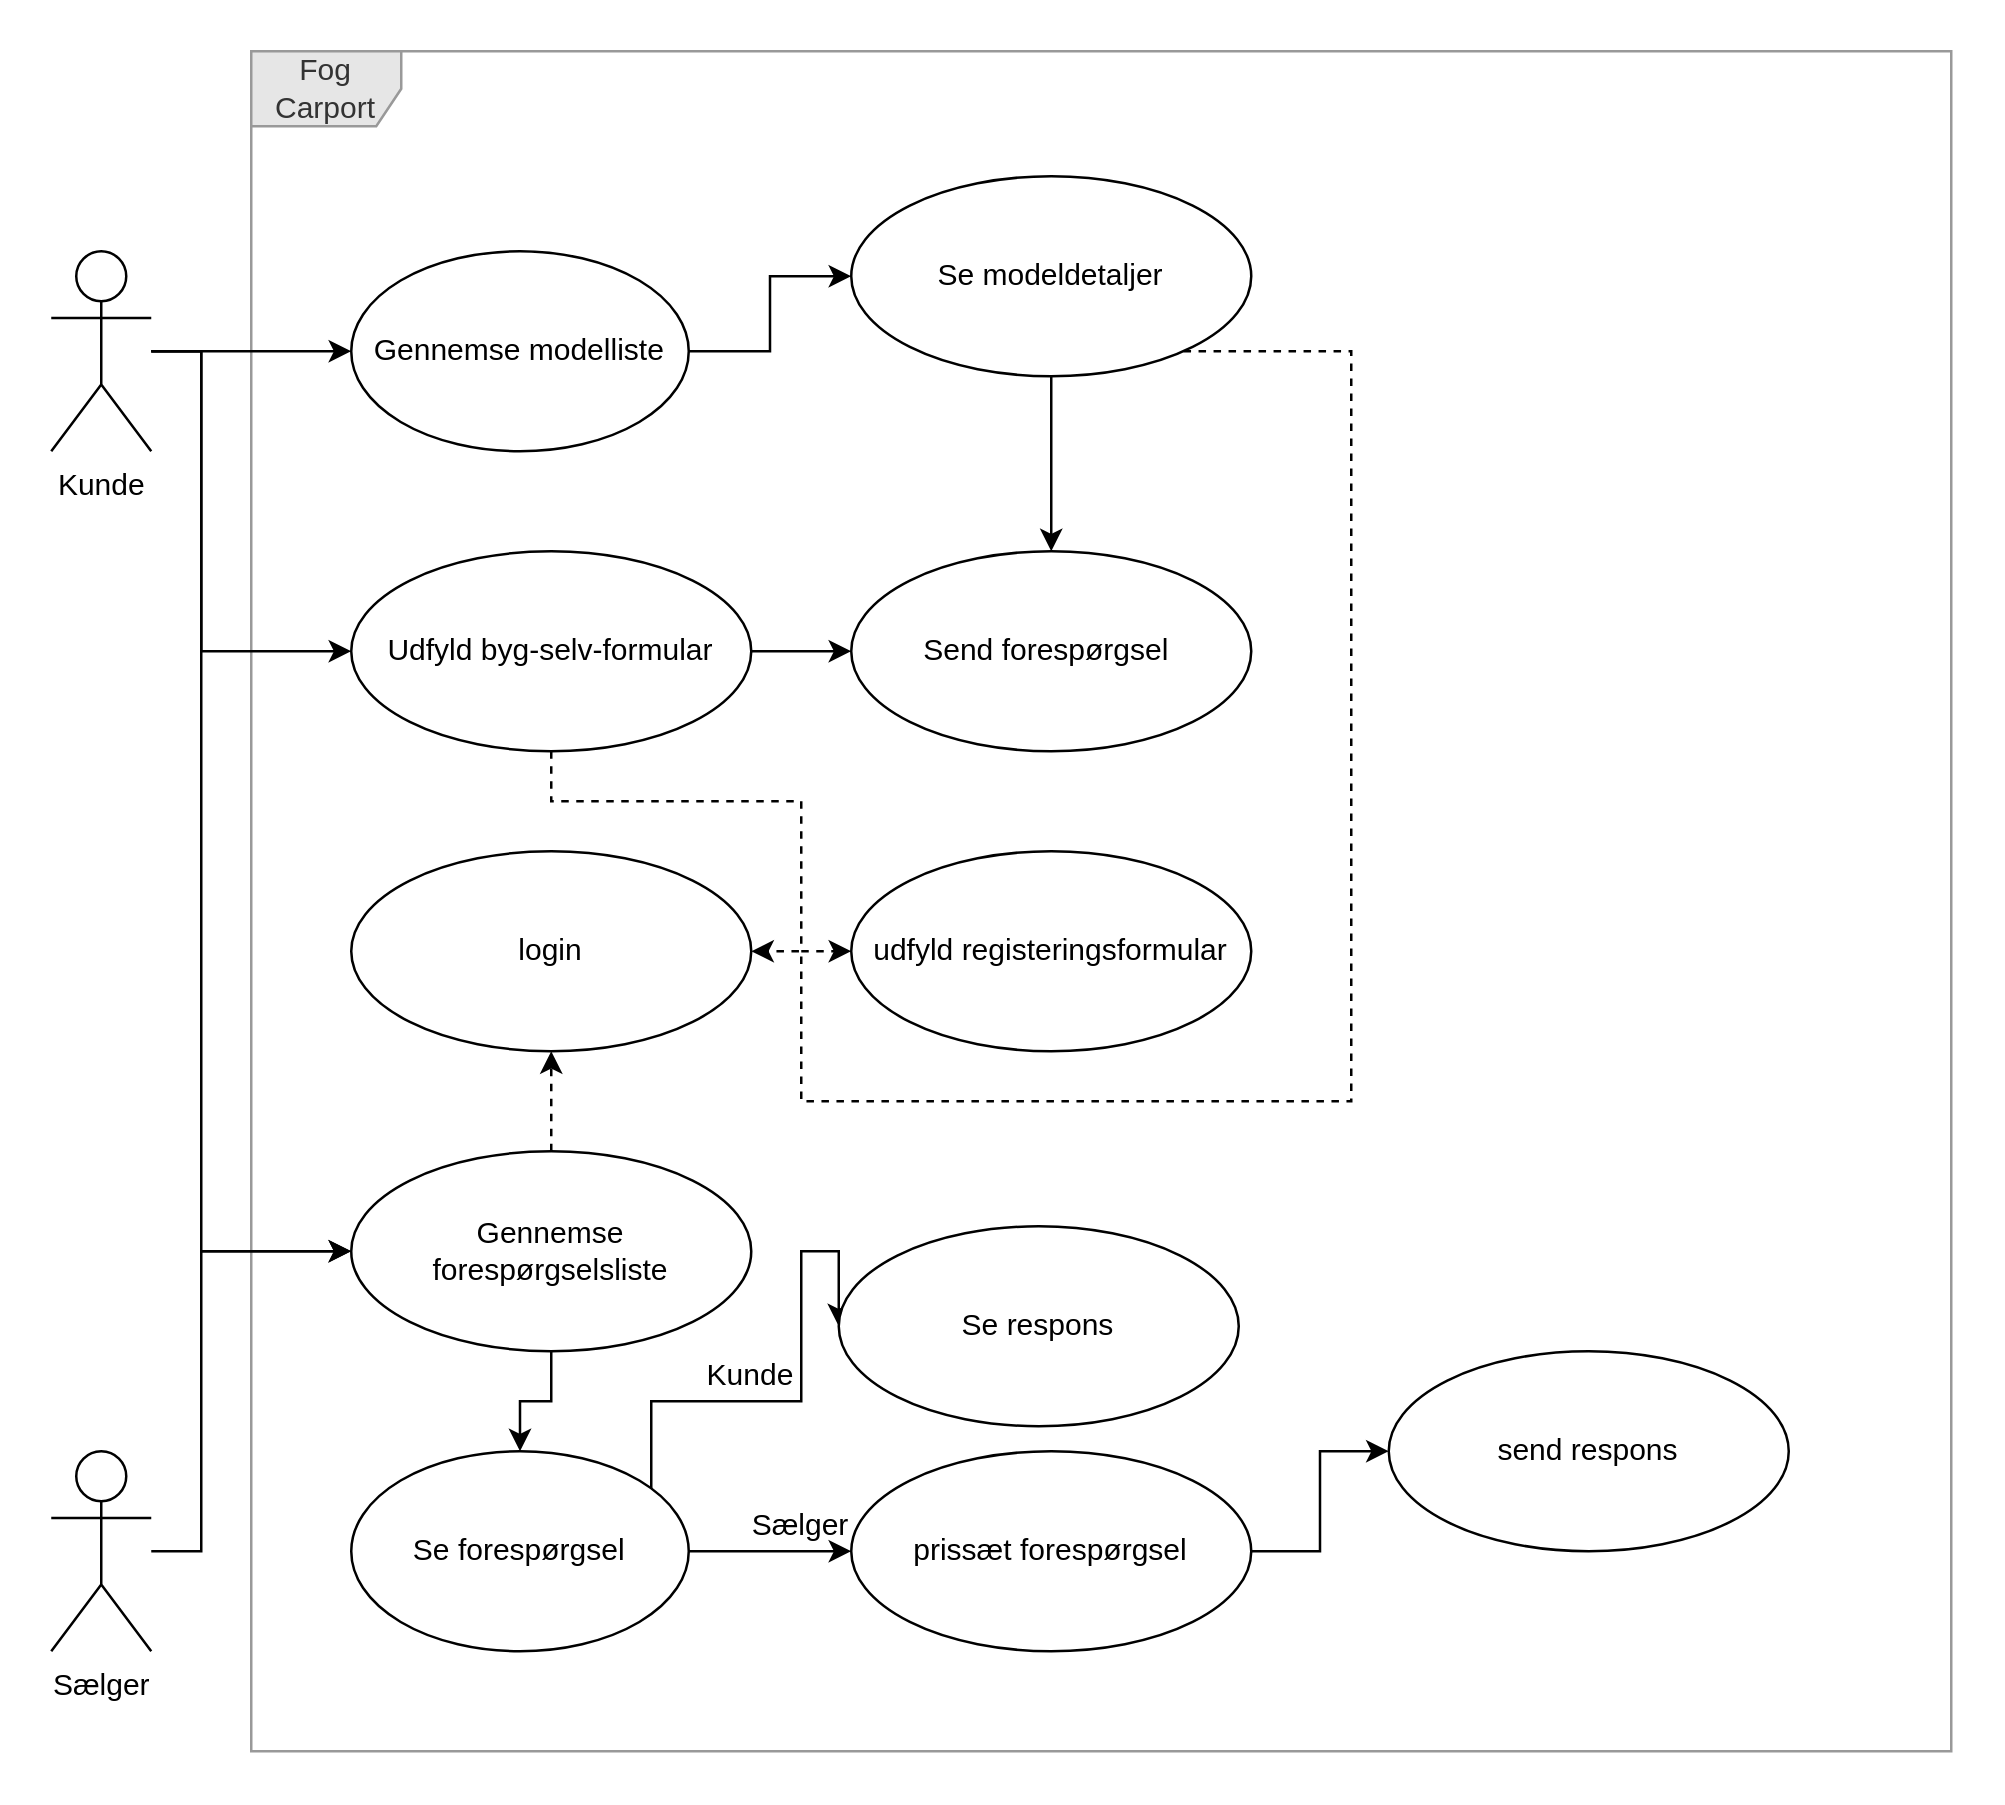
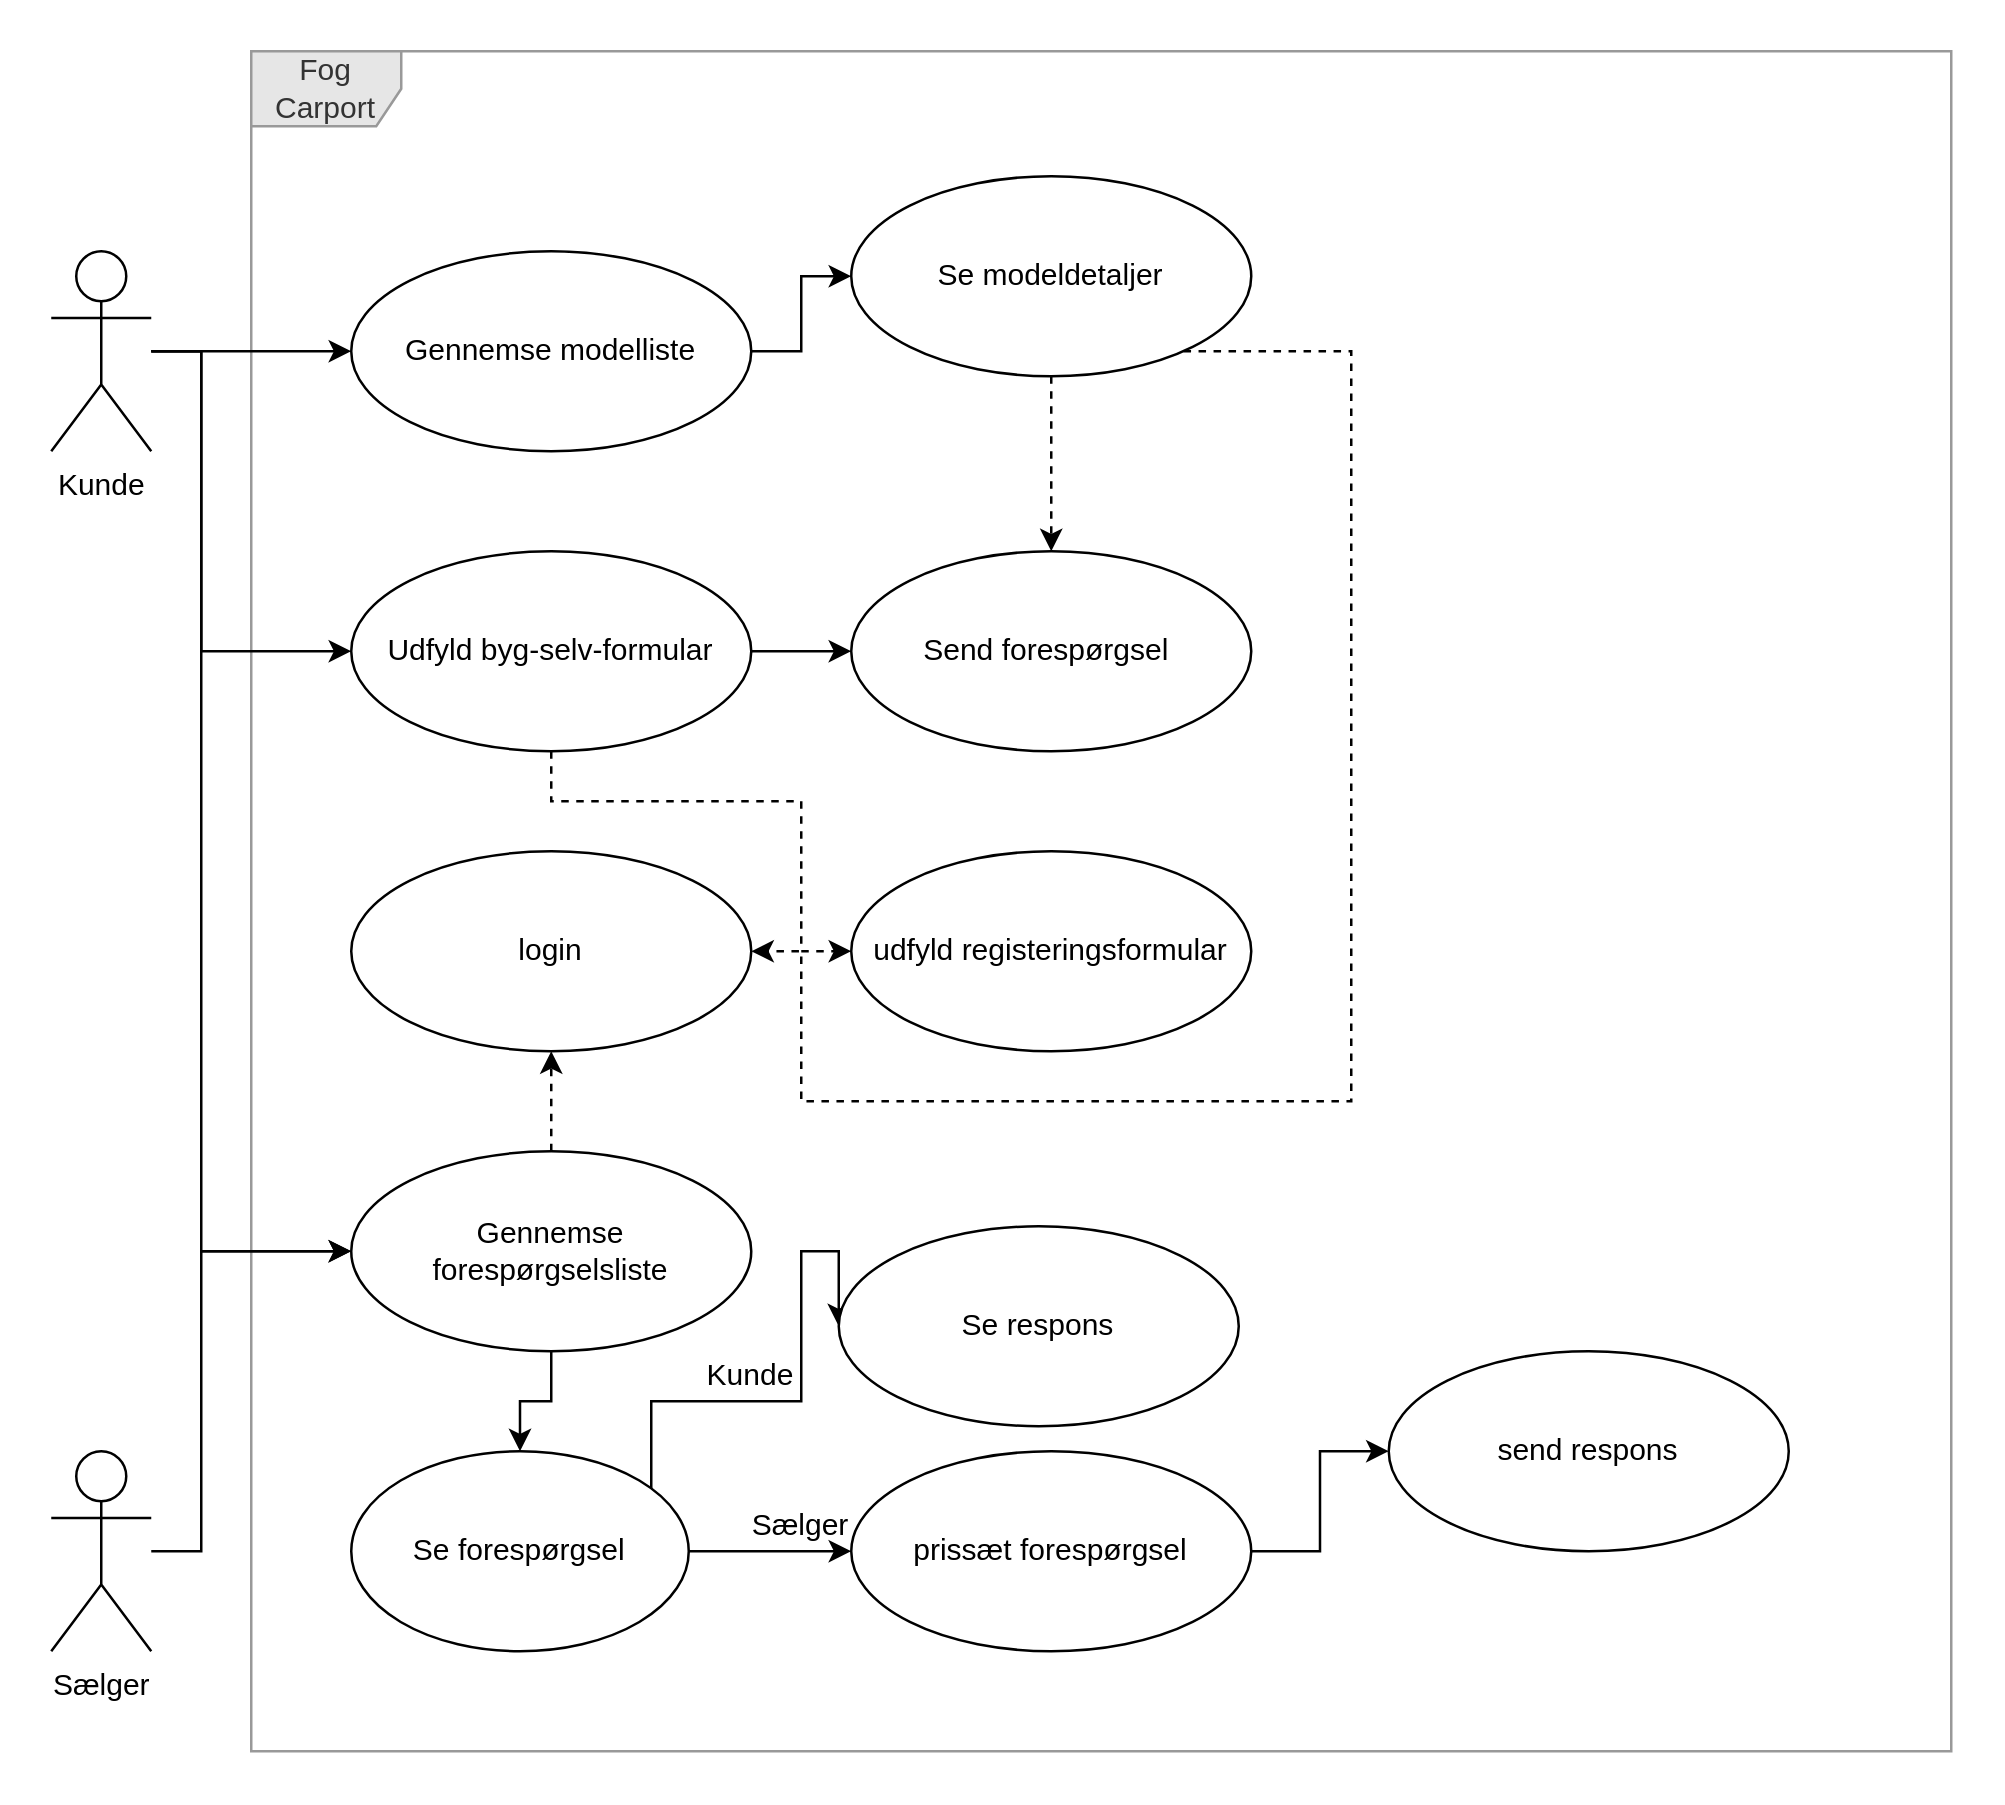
(520, 351) -> (551, 351)
(1051, 452) -> (1051, 452)
